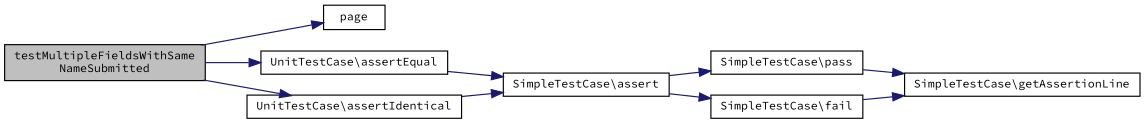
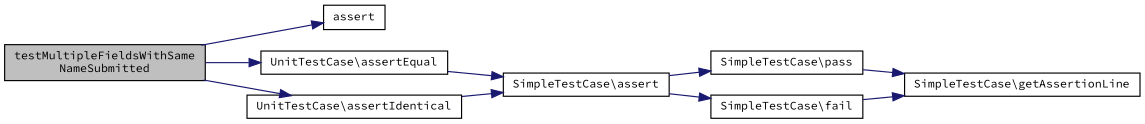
(354, 17) -> (354, 17)
